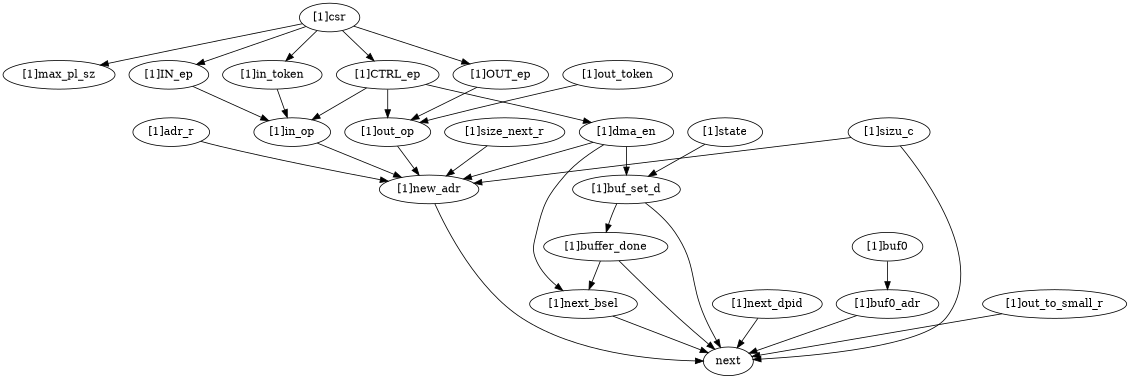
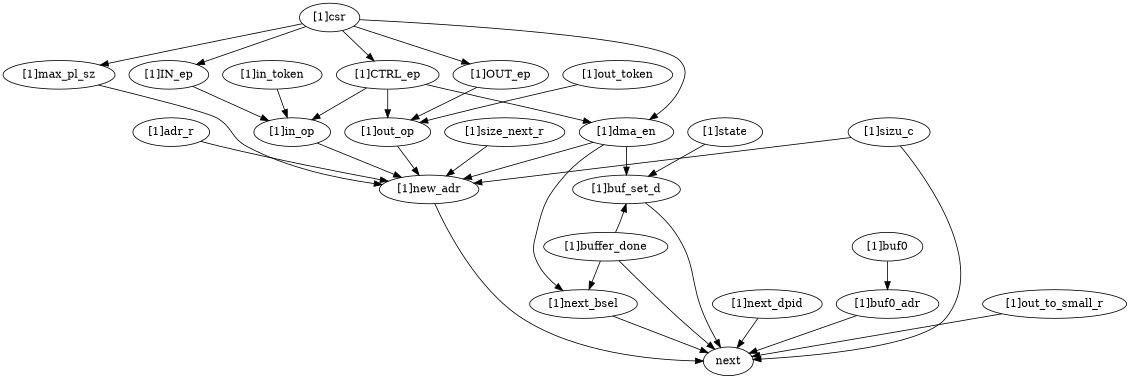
(304, 43) -> (554, 34)
none -> (235, 136)
(612, 214) -> (620, 222)
